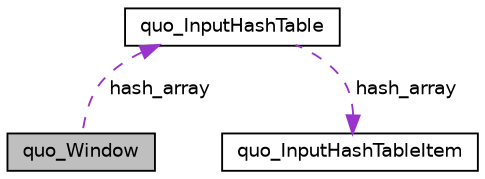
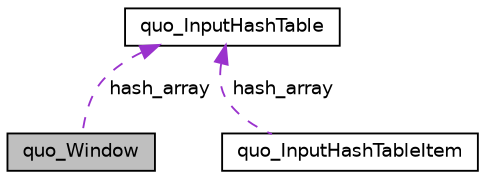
(336, 71) -> (233, 108)
